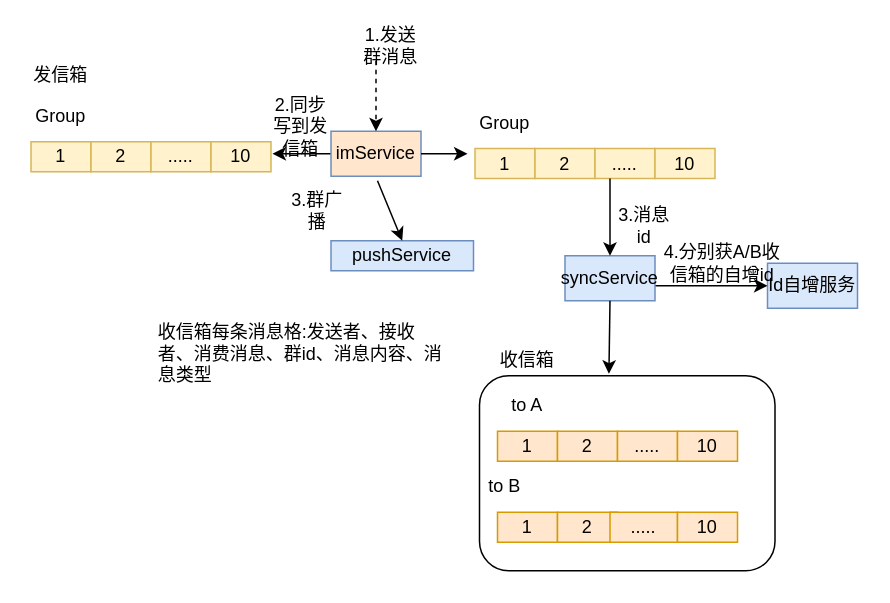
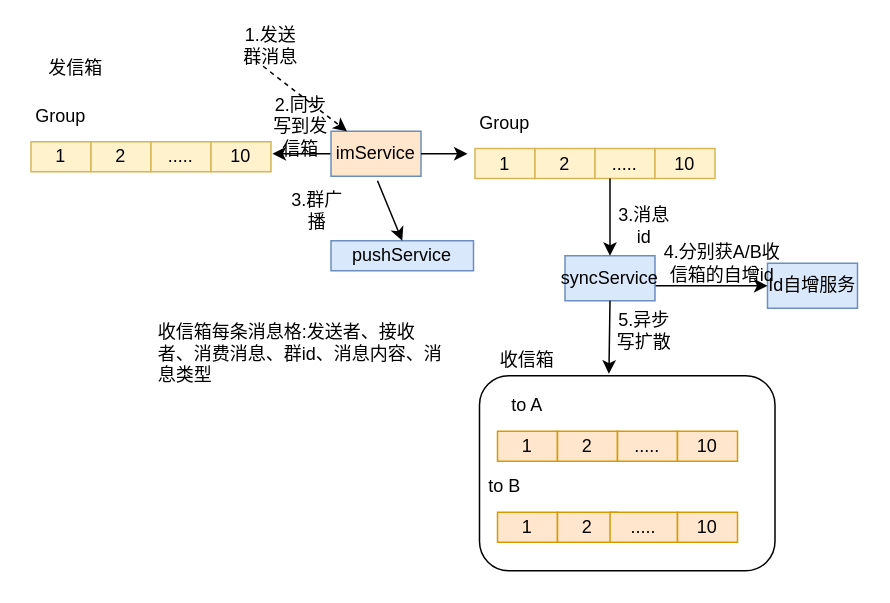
(391, 46) -> (271, 46)
(61, 76) -> (76, 68)
none -> (644, 331)
